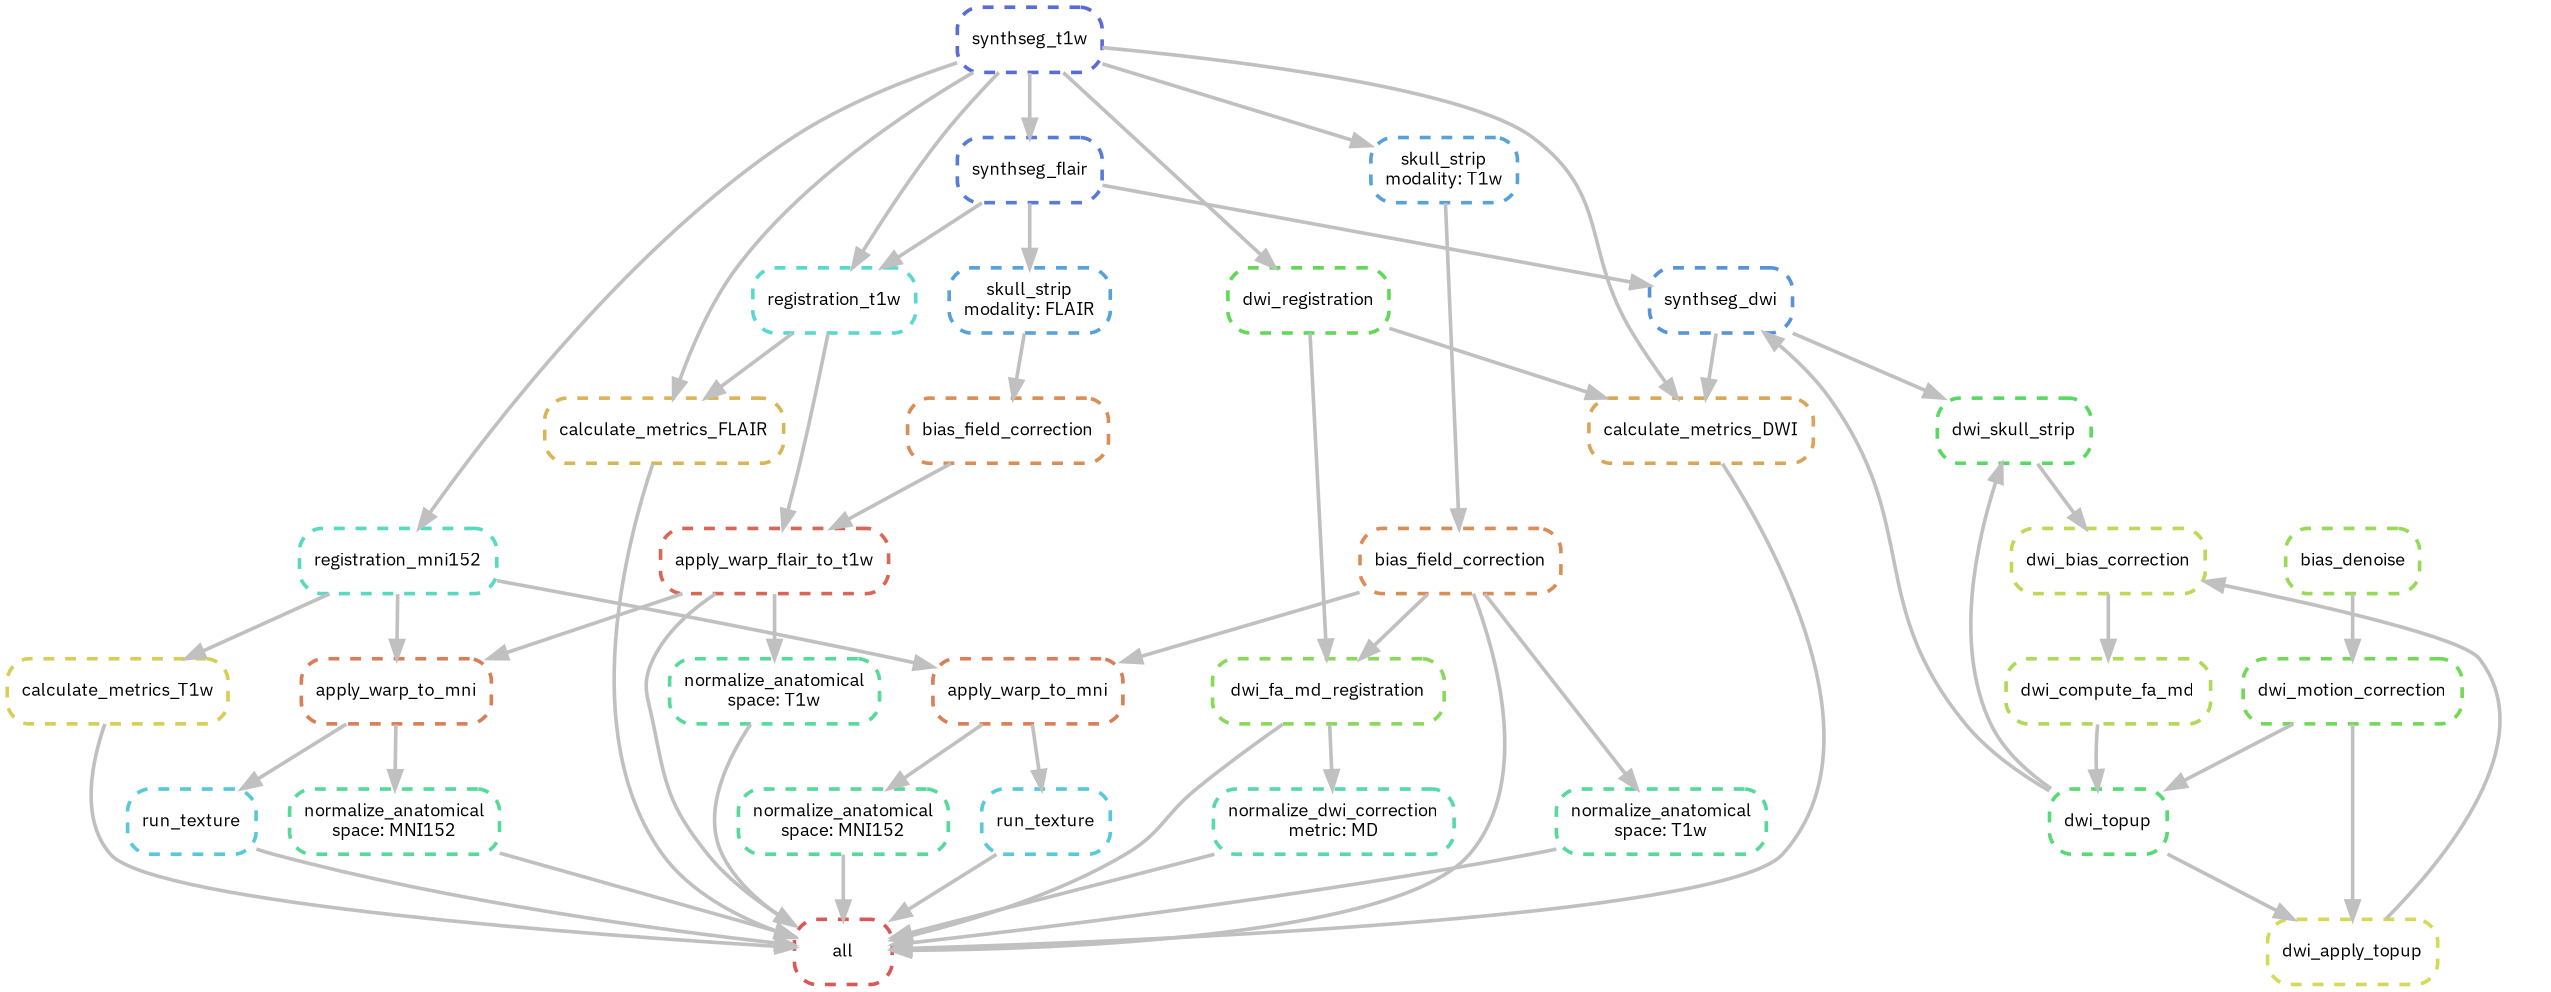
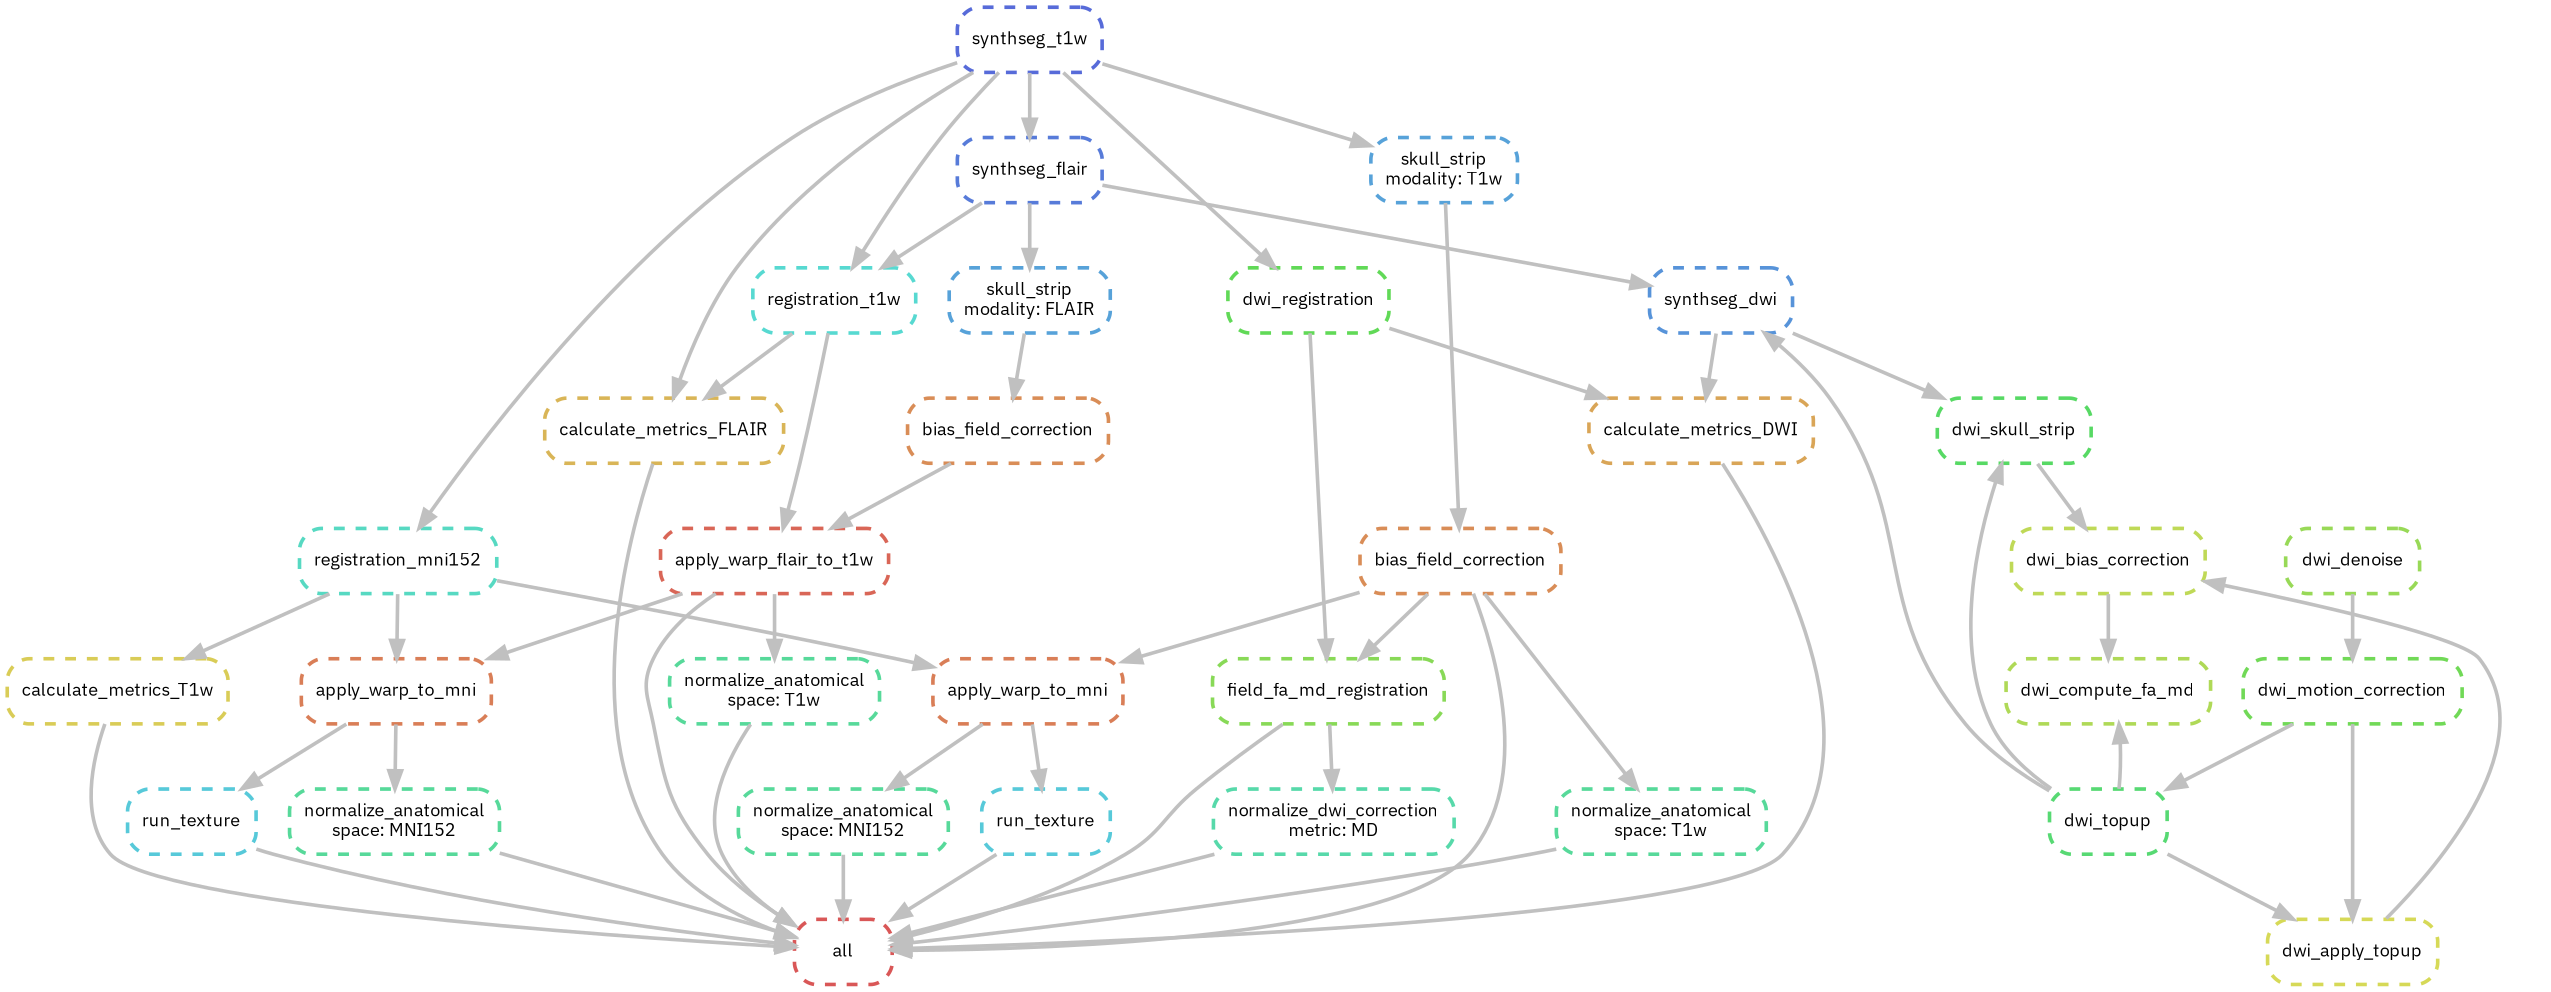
(1460, 106) -> none
(2353, 561) -> (2353, 561)
(1328, 691) -> (1328, 691)
(2096, 748) -> (2120, 766)
